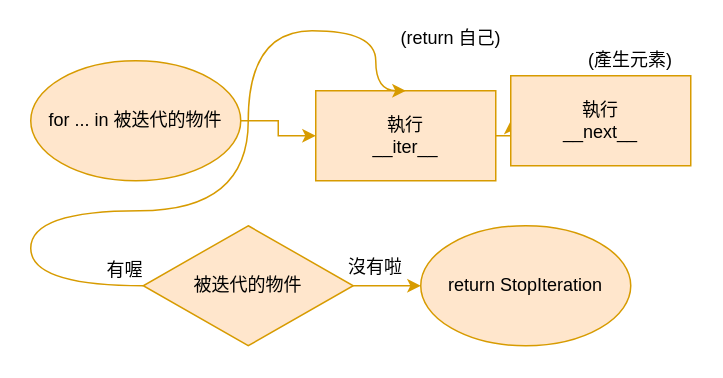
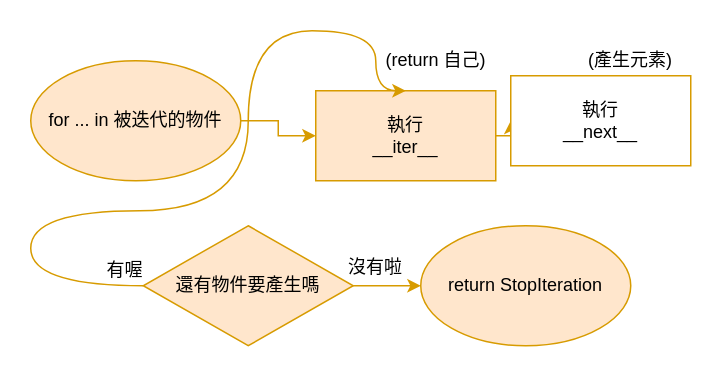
(458, 38) -> (443, 61)
(601, 121) -> (601, 121)
(248, 286) -> (248, 286)
